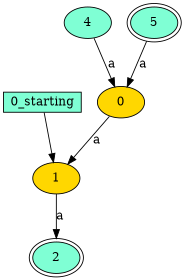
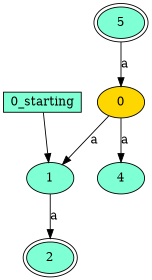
(103, 58) -> (121, 136)
(56, 178) -> (50, 178)
